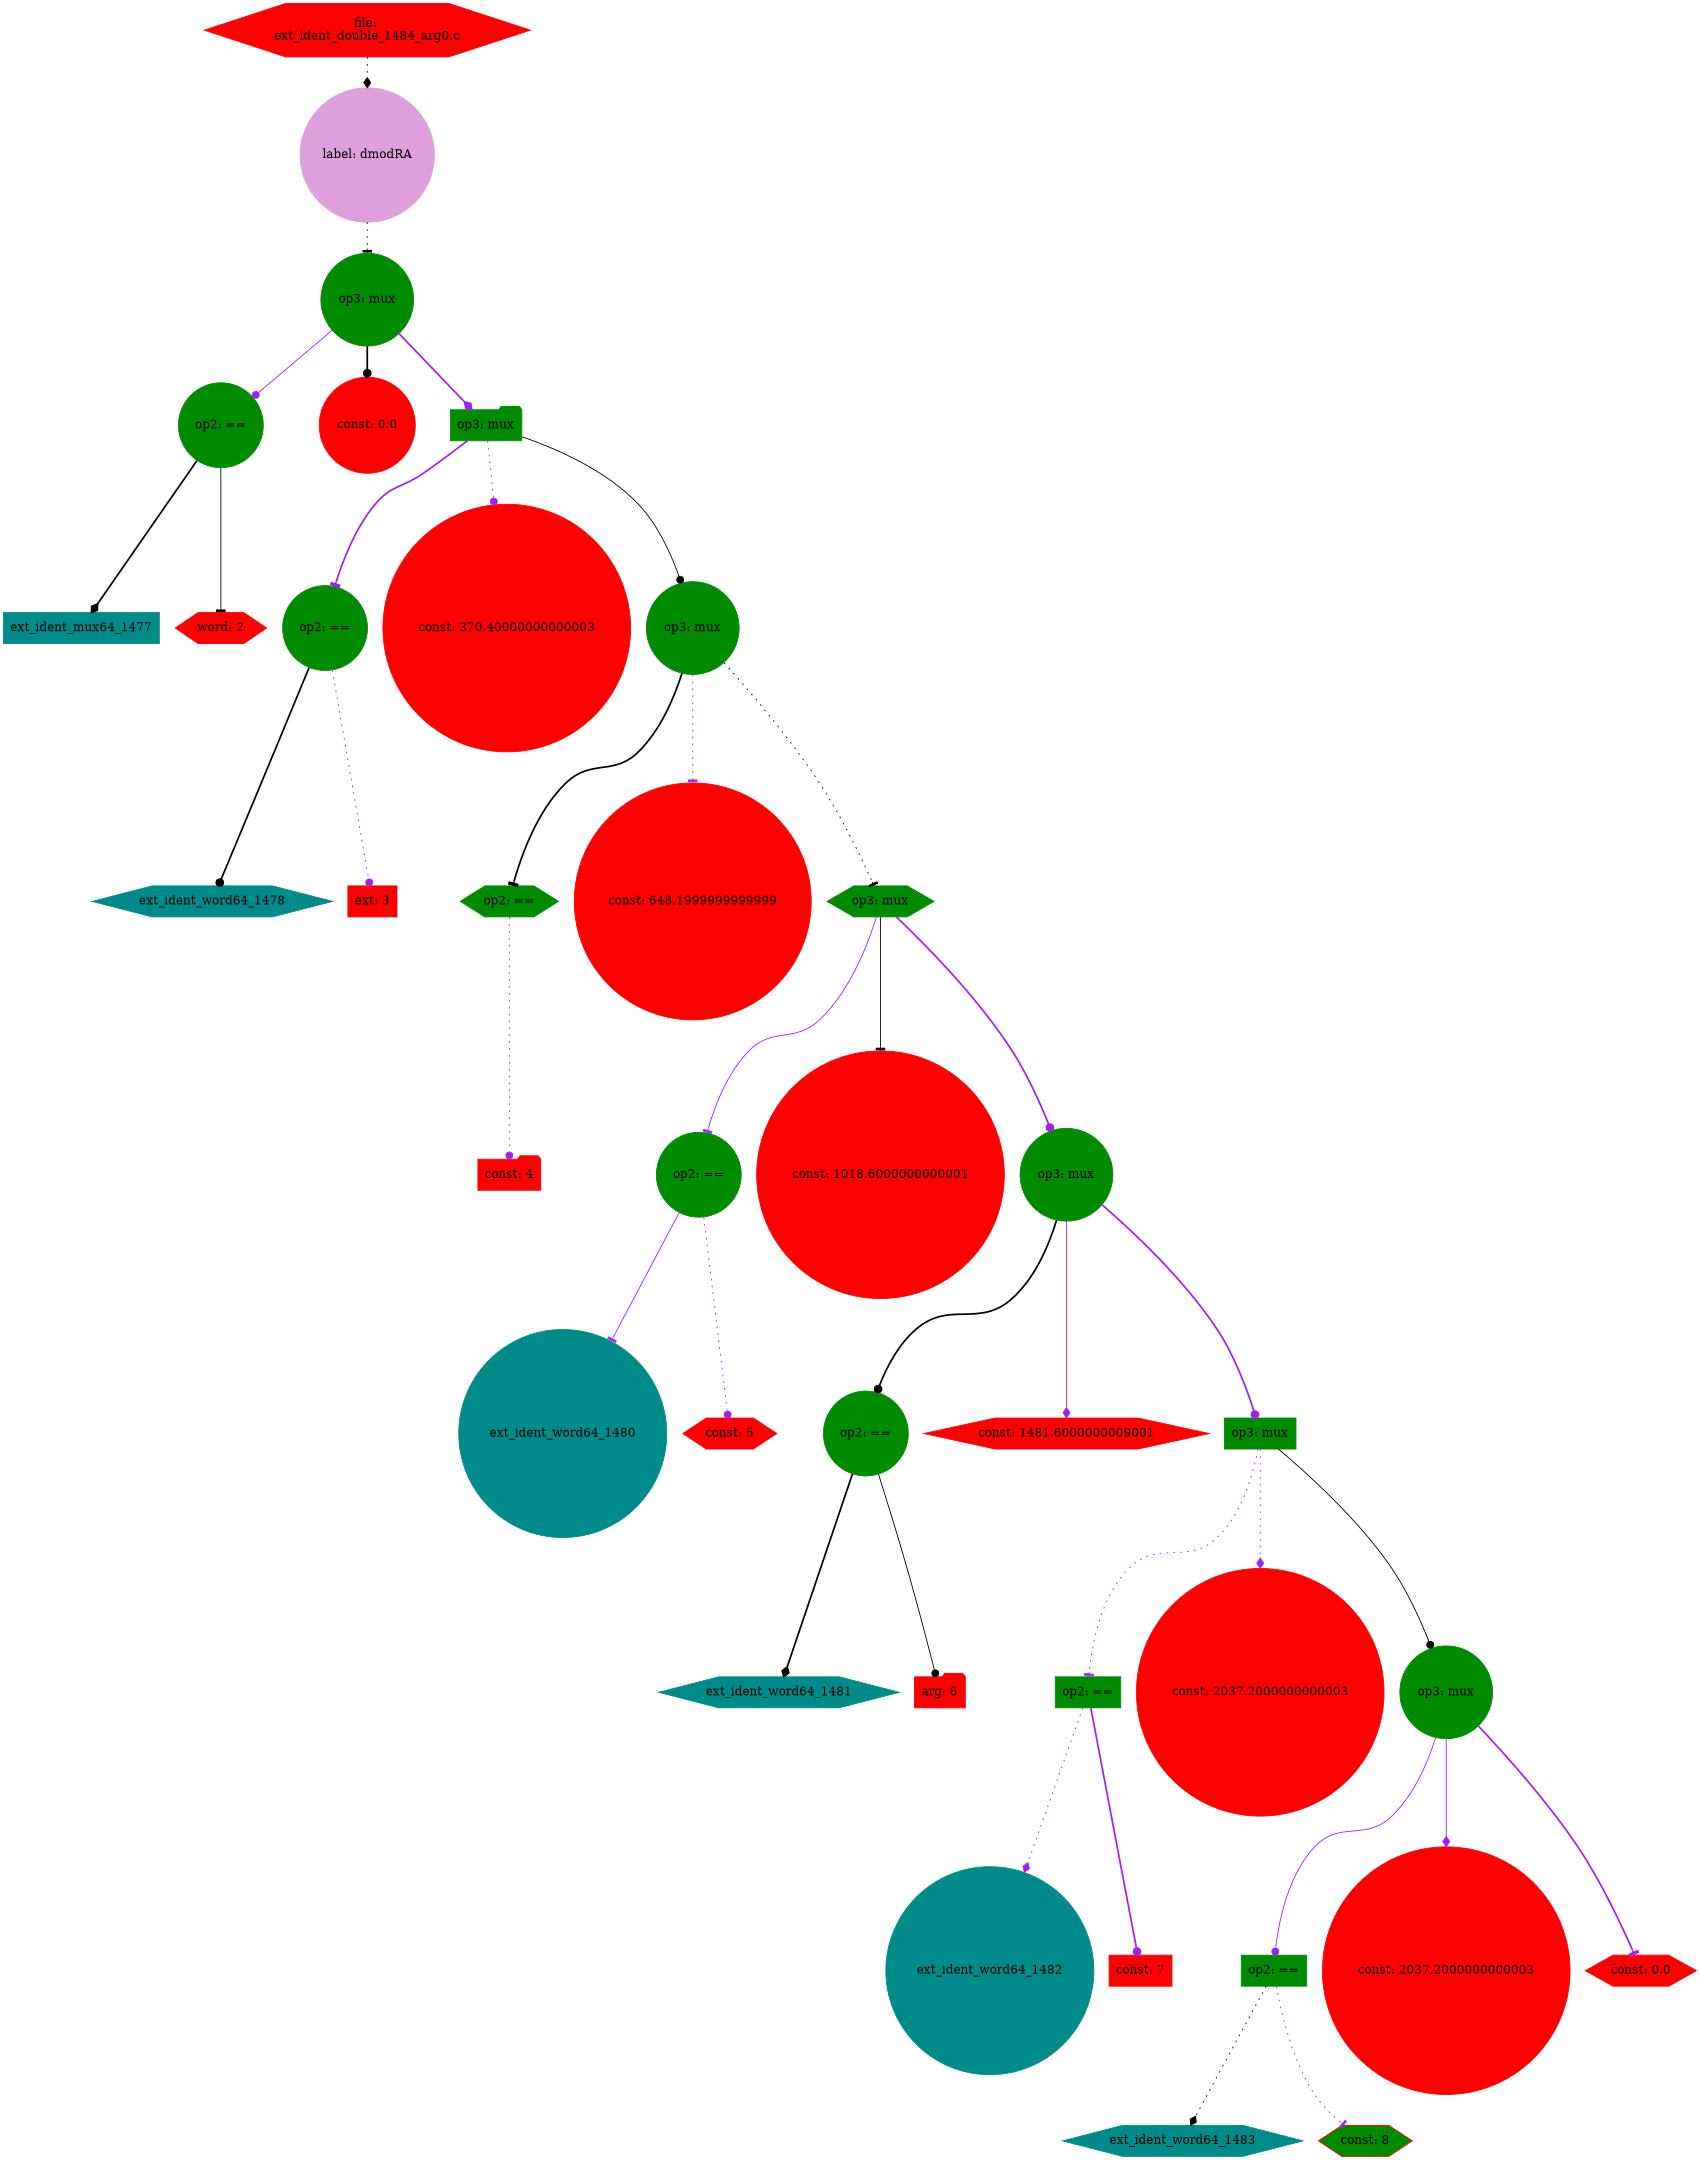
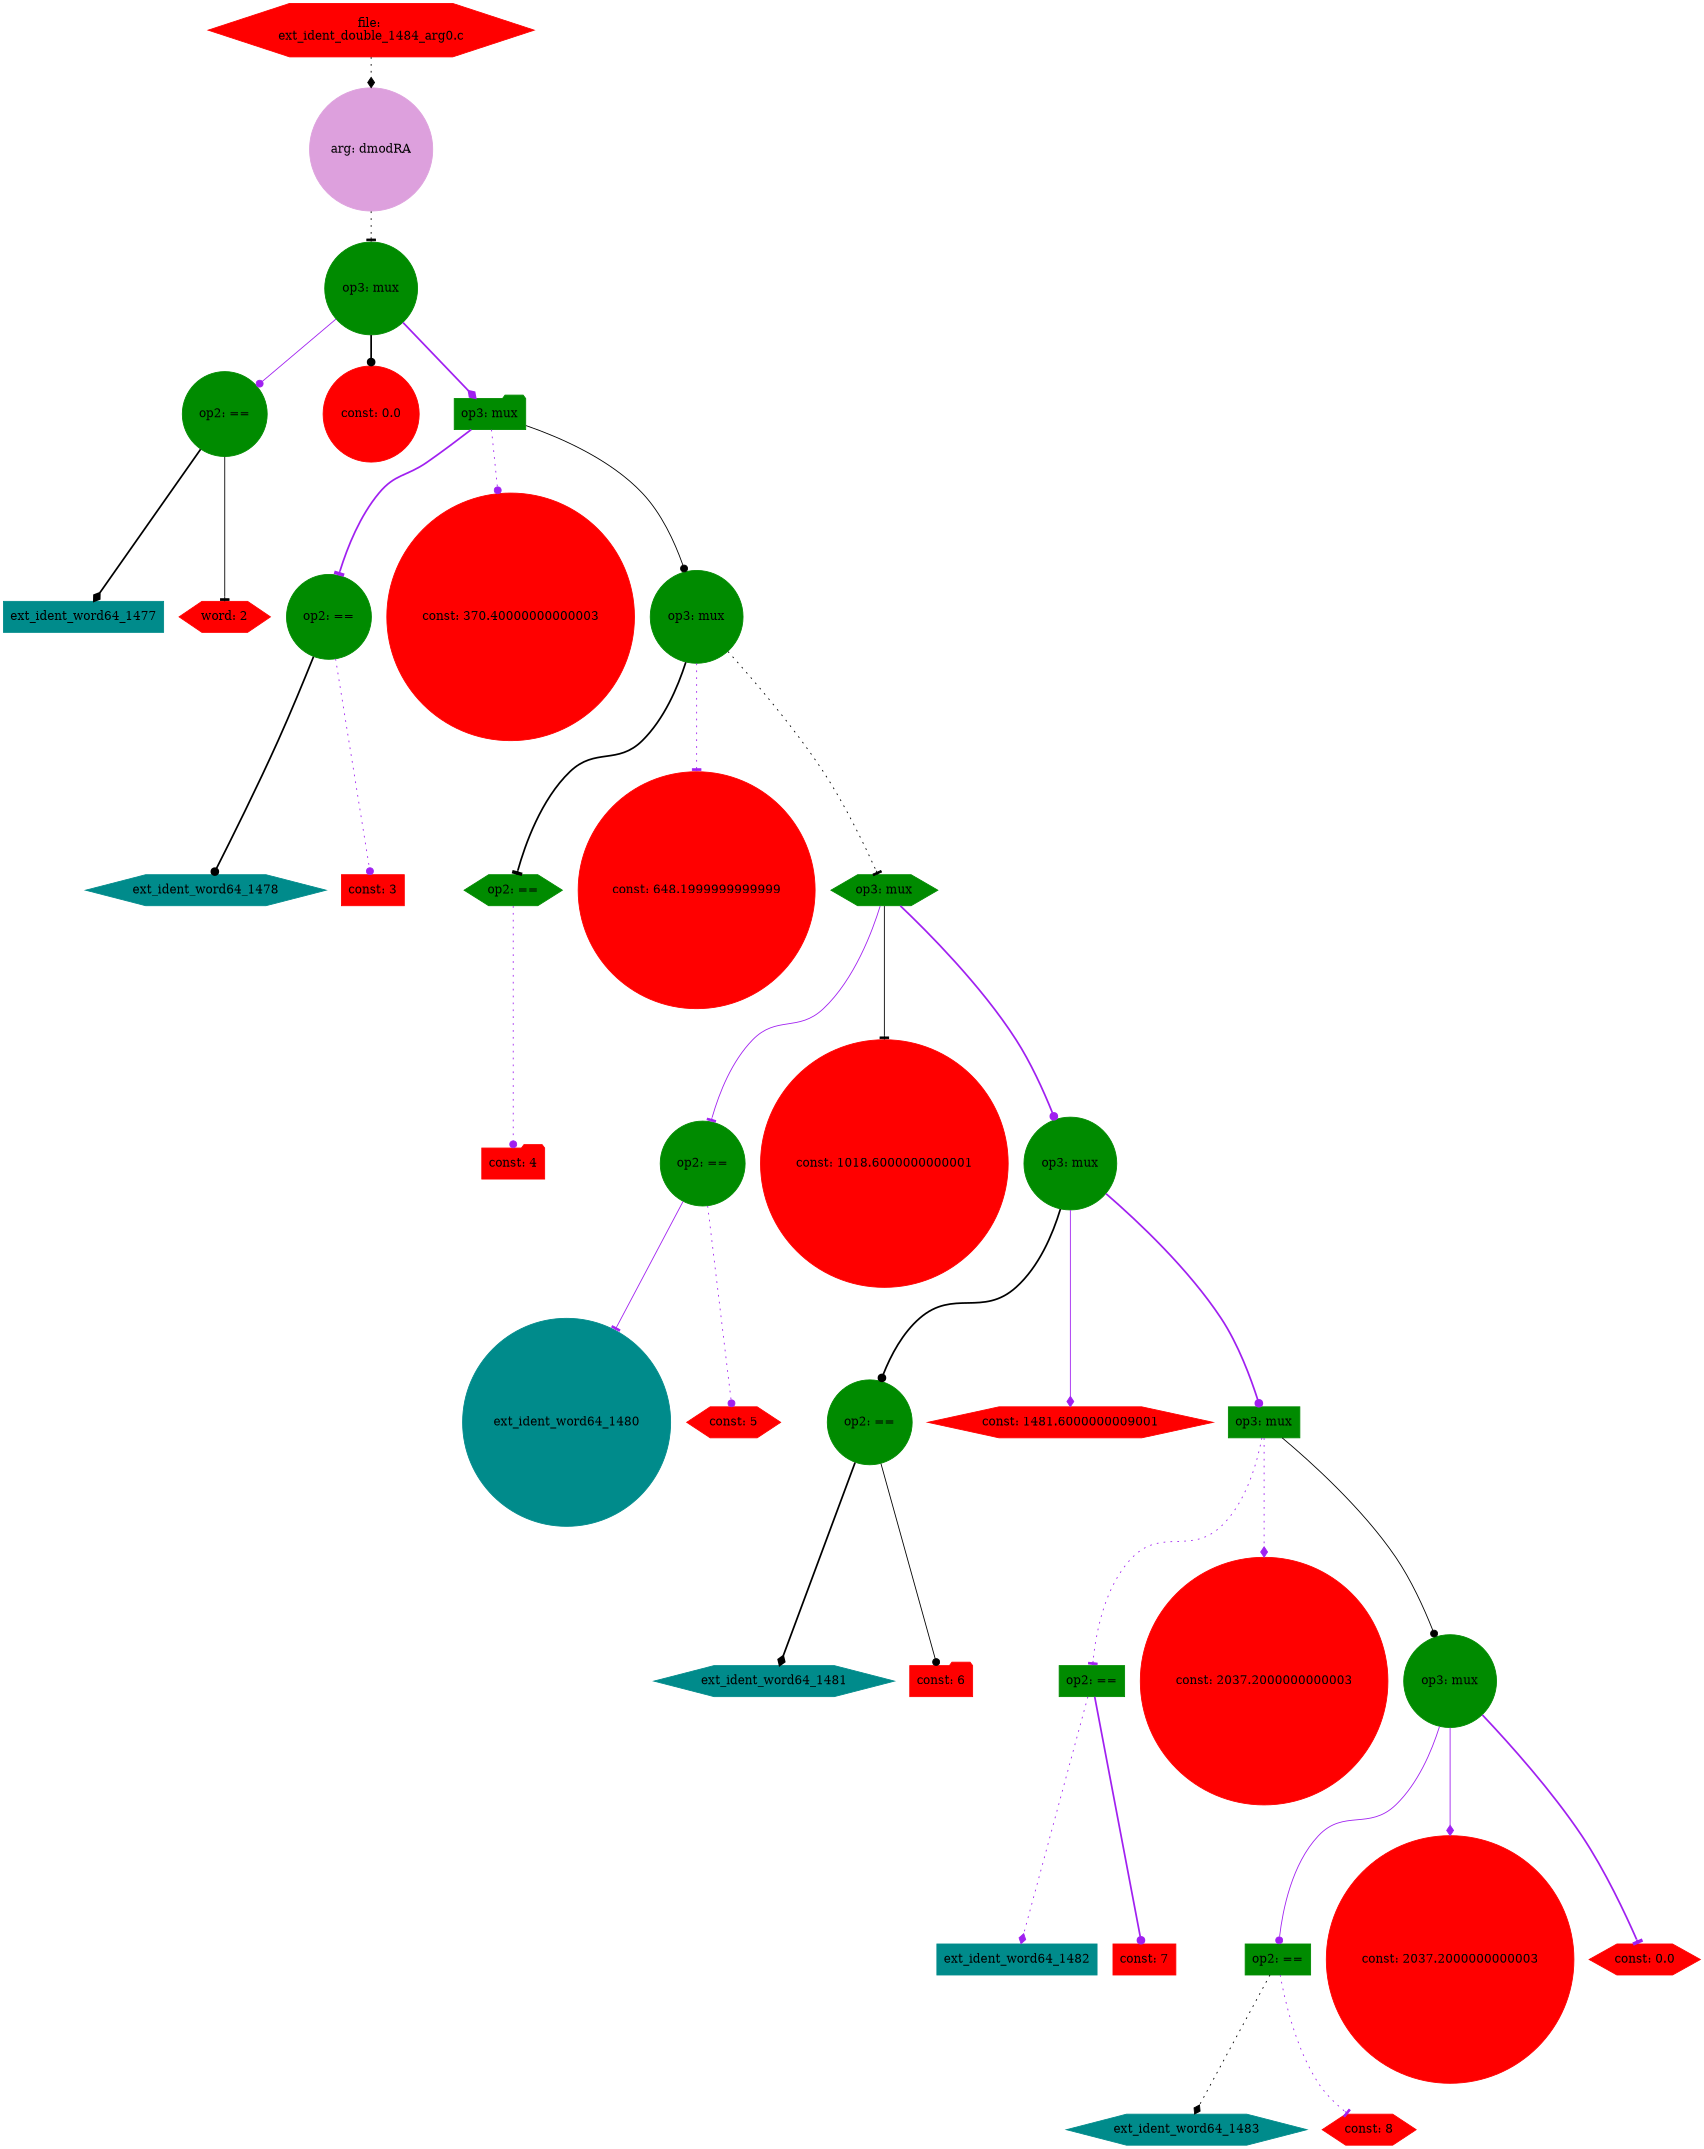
(367, 155) -> (371, 149)
(81, 628) -> (84, 617)
(372, 901) -> (373, 890)
(940, 1692) -> (941, 1681)
(990, 1971) -> (1017, 1960)
(1365, 2141) -> (1369, 2130)
